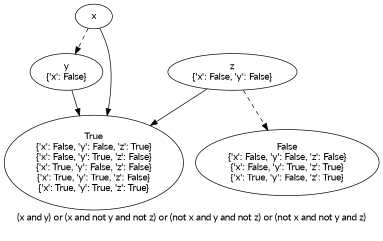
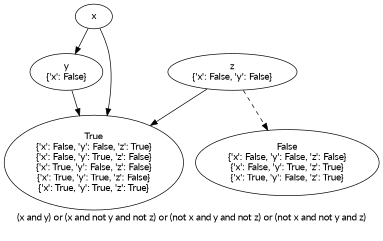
(83, 38) -> (83, 38)
